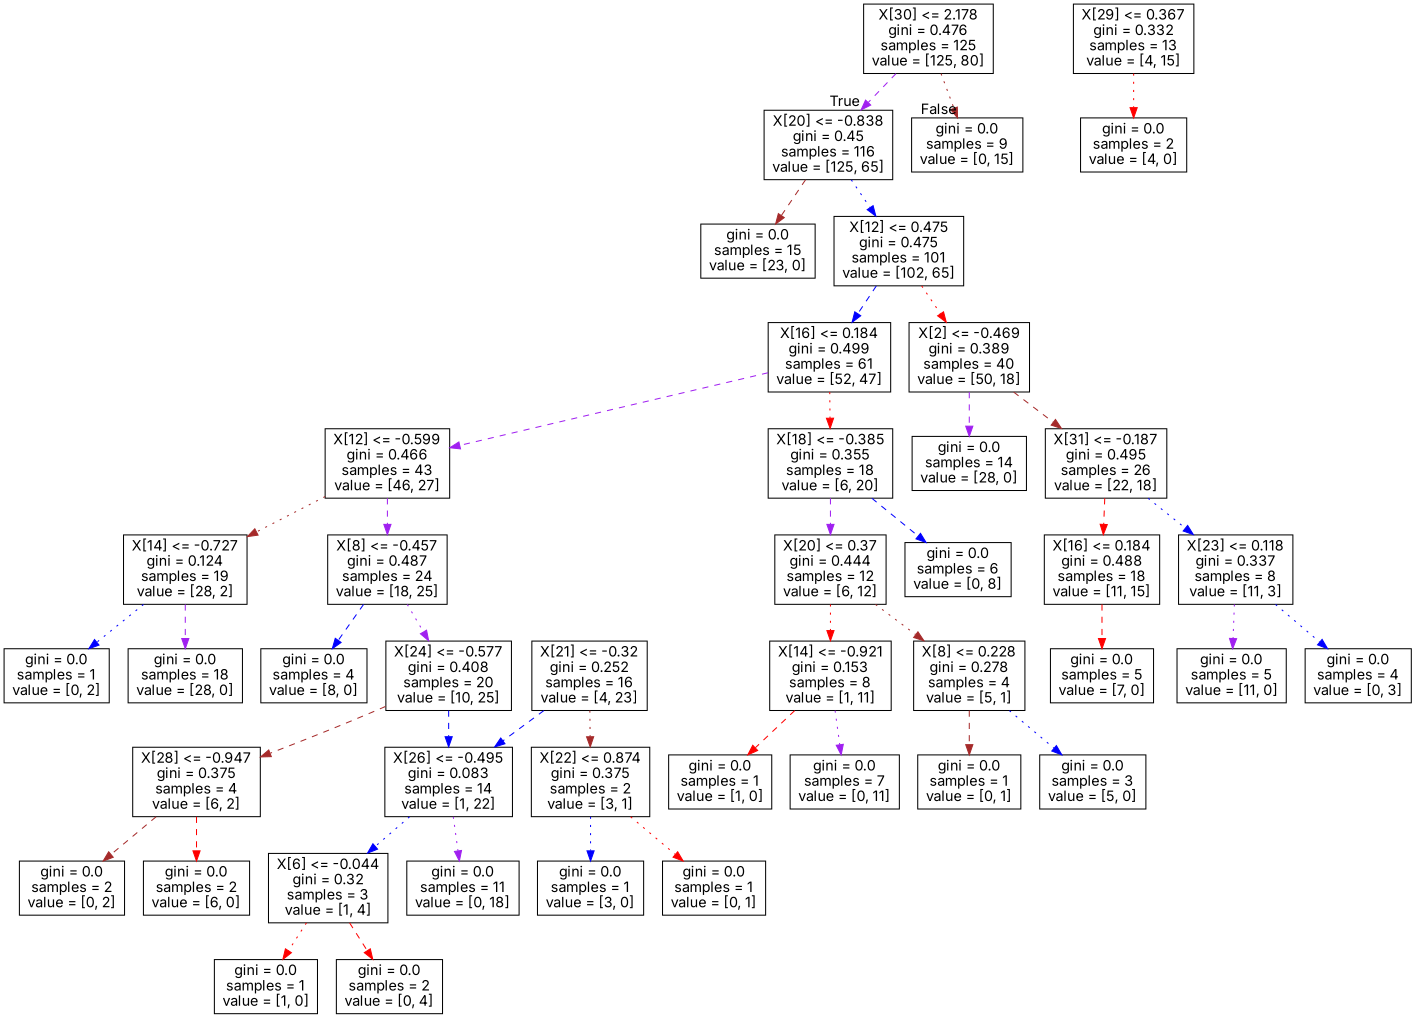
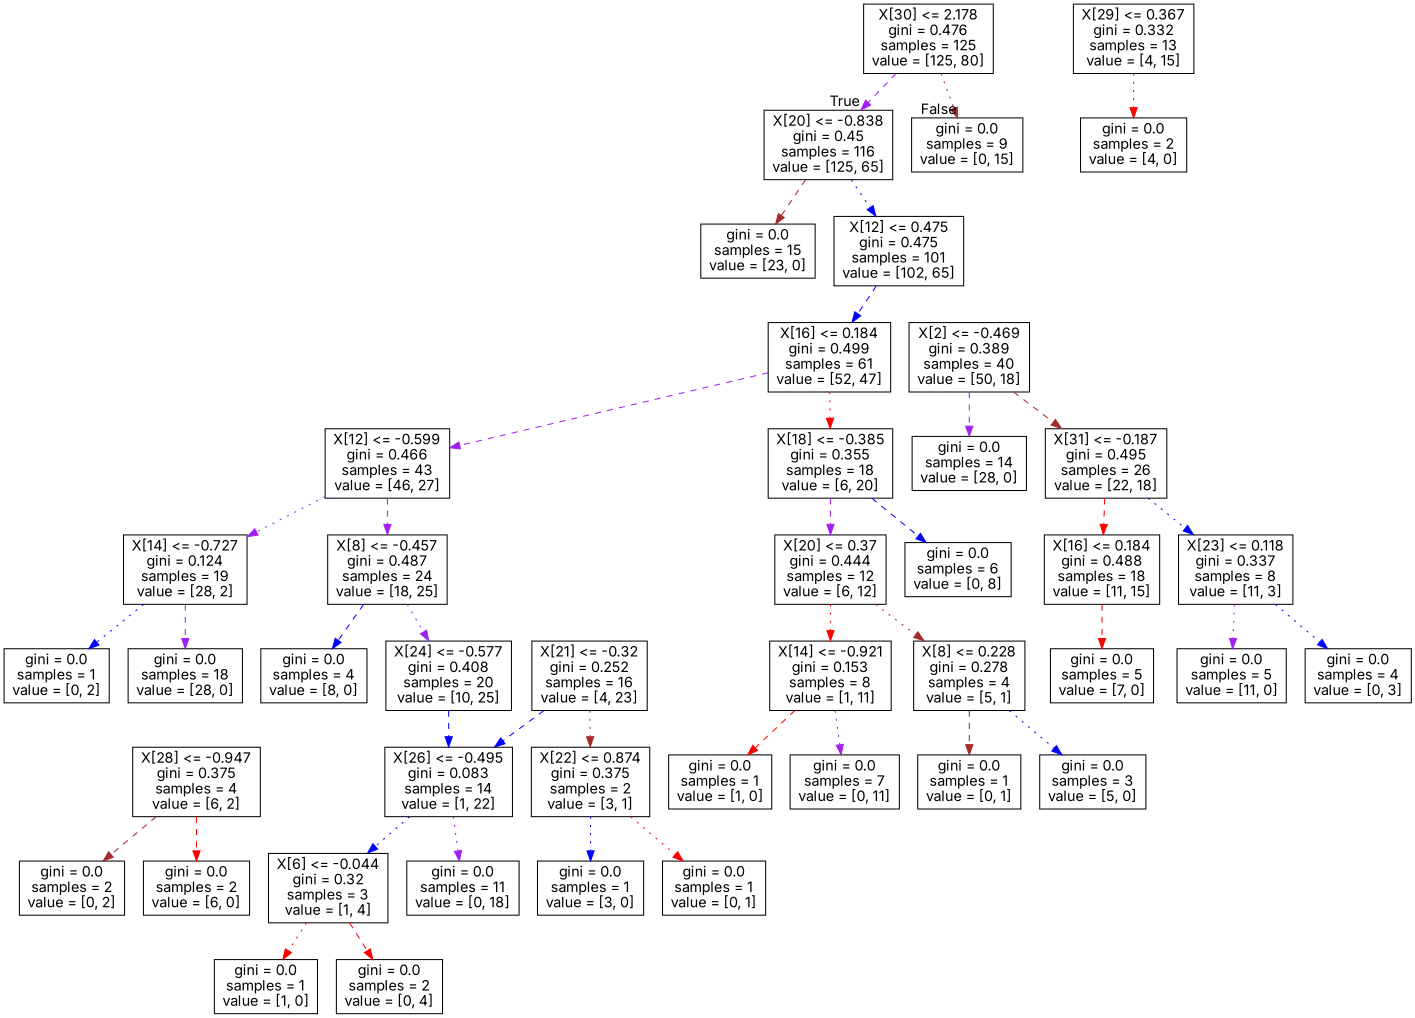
(931, 300) -> none
(291, 514) -> (291, 514)
(328, 730) -> none
